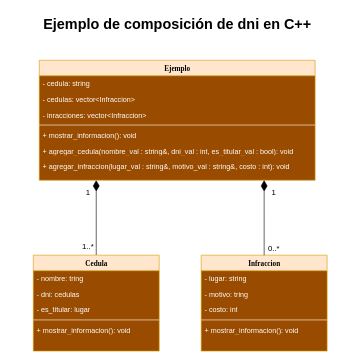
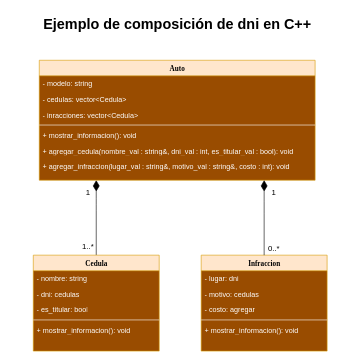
(178, 69) -> (178, 69)
(70, 84) -> (70, 84)
(97, 100) -> (89, 100)
(104, 116) -> (96, 116)
(63, 279) -> (65, 279)
(230, 279) -> (224, 279)
(230, 295) -> (234, 295)
(70, 311) -> (68, 311)
(225, 311) -> (234, 311)
